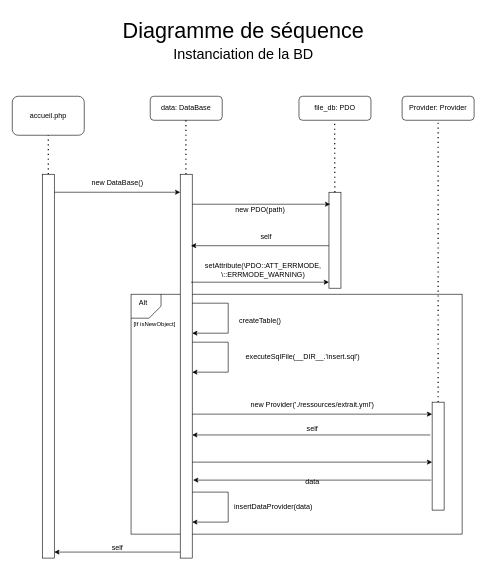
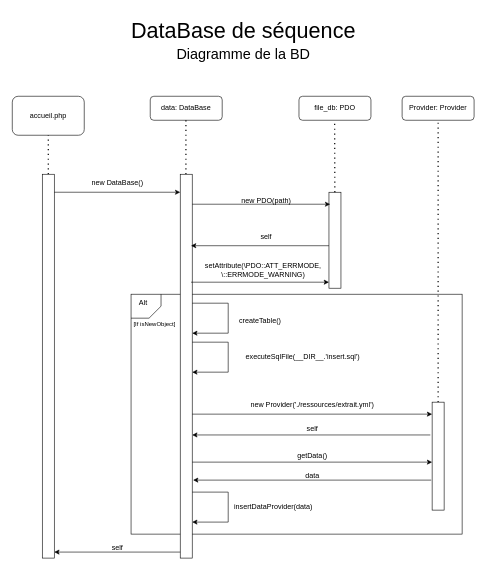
(244, 30) -> (244, 30)
(244, 54) -> (244, 54)
(260, 210) -> (266, 201)
none -> (312, 456)
(312, 482) -> (312, 476)
